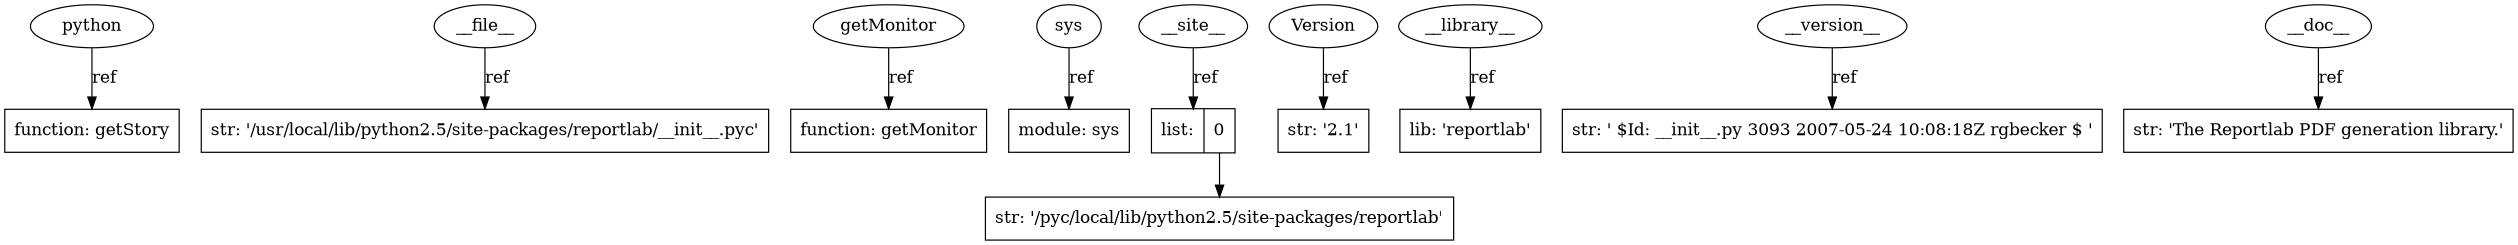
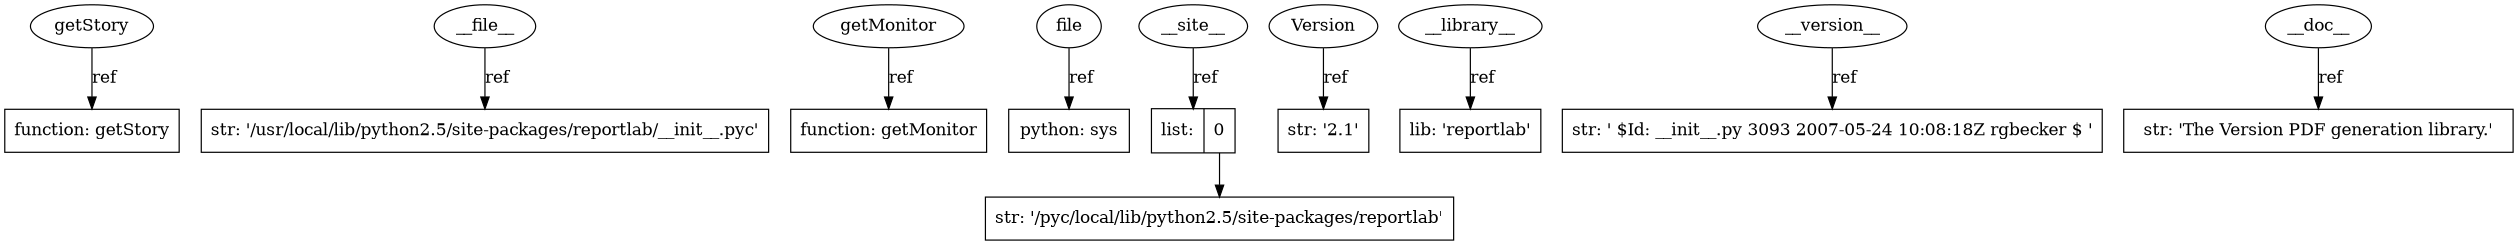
(92, 26) -> (92, 26)
(1069, 26) -> (1069, 26)
(1069, 131) -> (1069, 131)
(2318, 131) -> (2318, 131)
